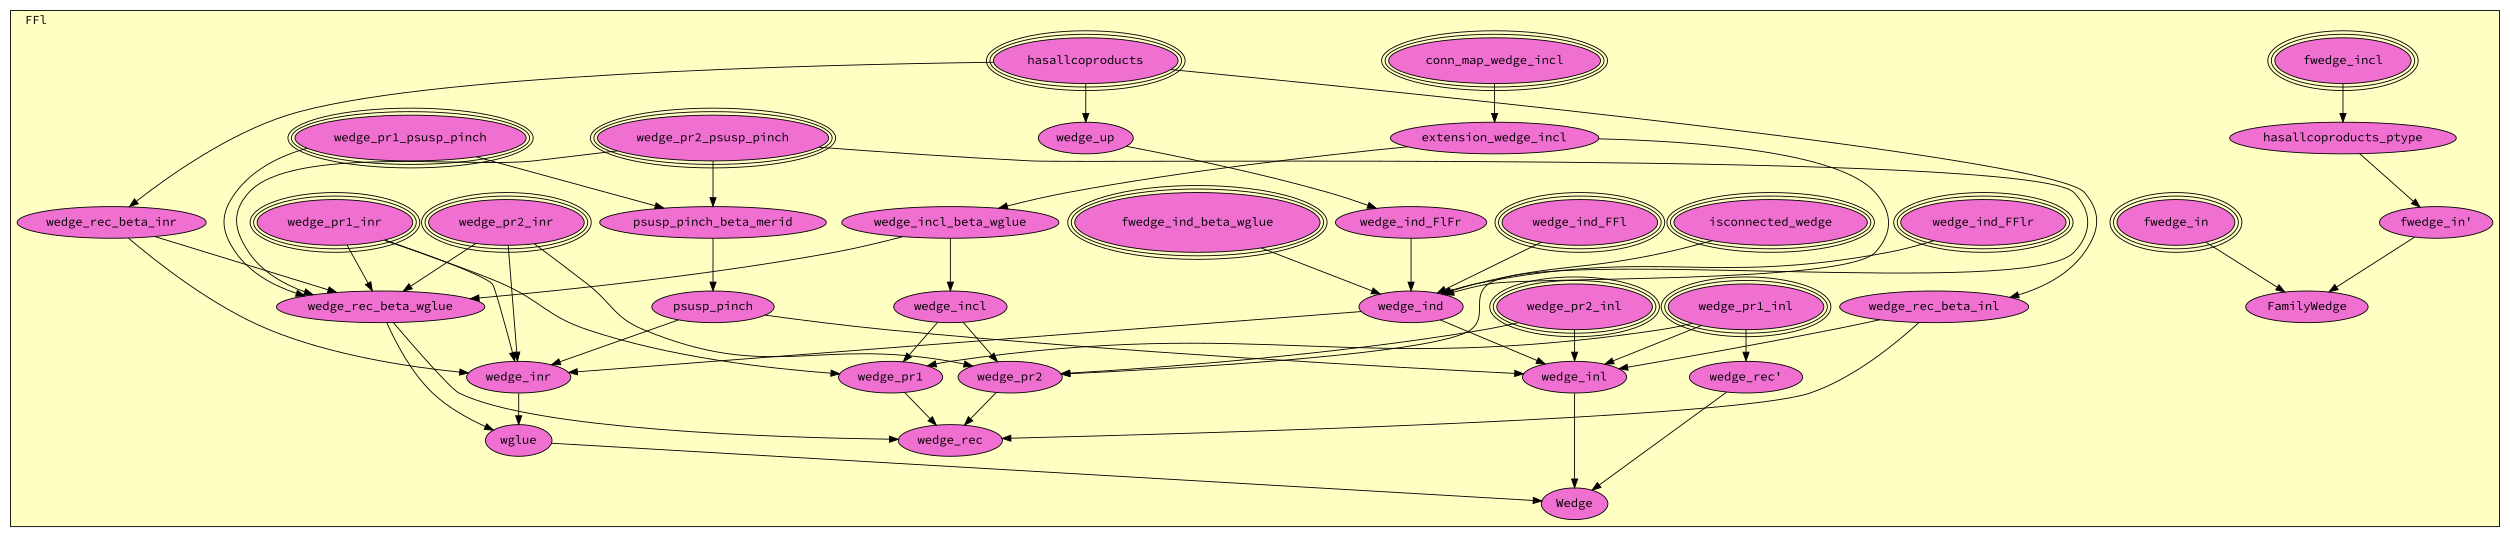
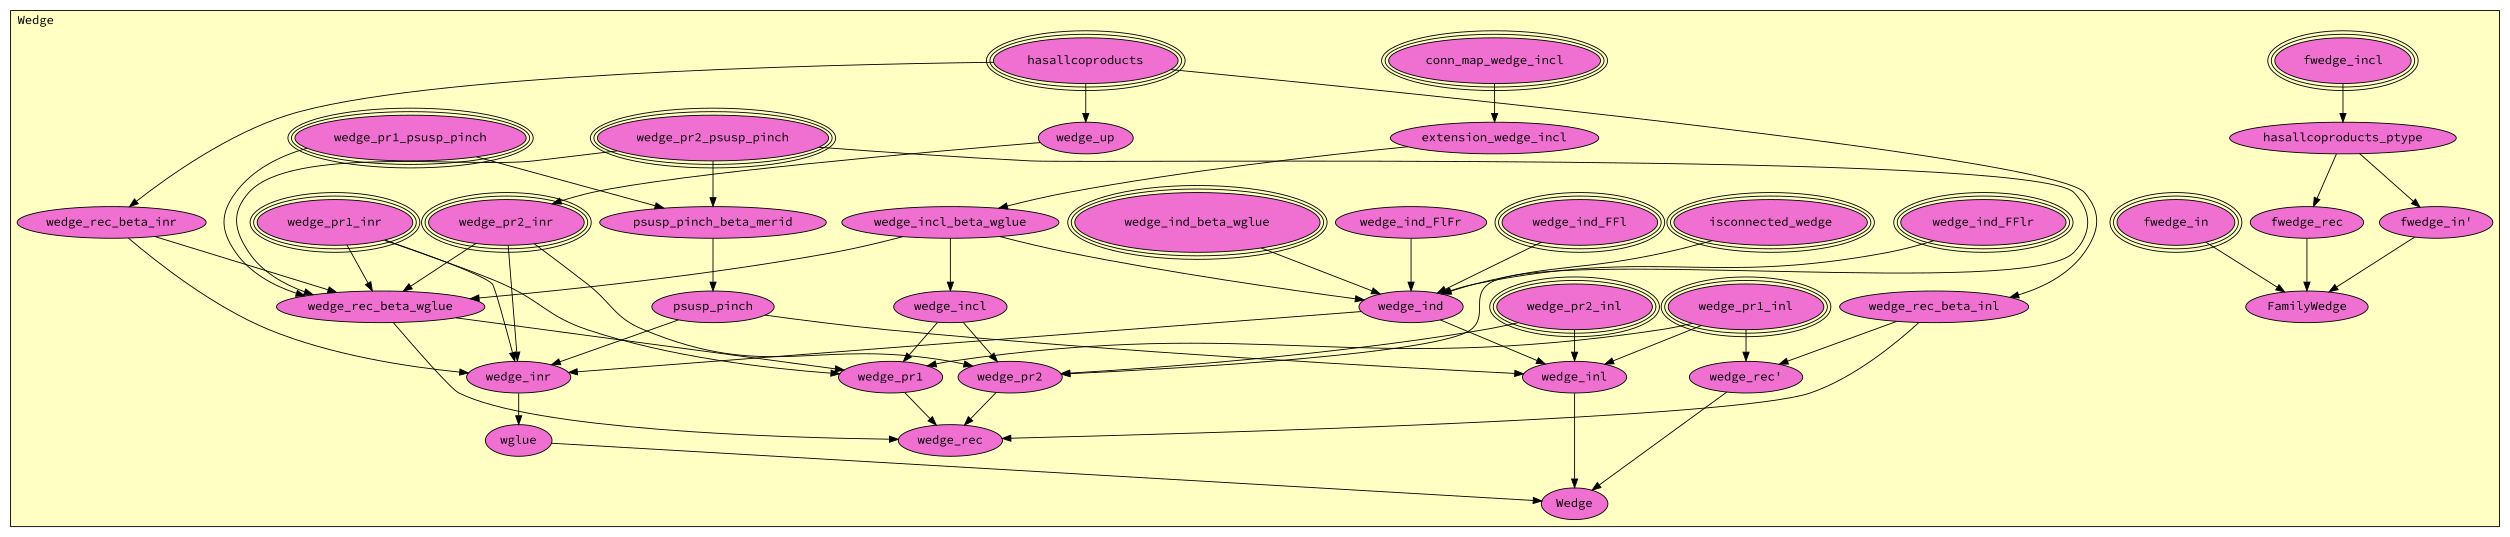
(36, 21) -> (36, 21)
(1248, 172) -> (799, 165)
(1197, 222) -> (1197, 222)
none -> (2307, 222)
(1887, 234) -> (1177, 272)
(1754, 345) -> (1842, 341)
(425, 385) -> (589, 336)
